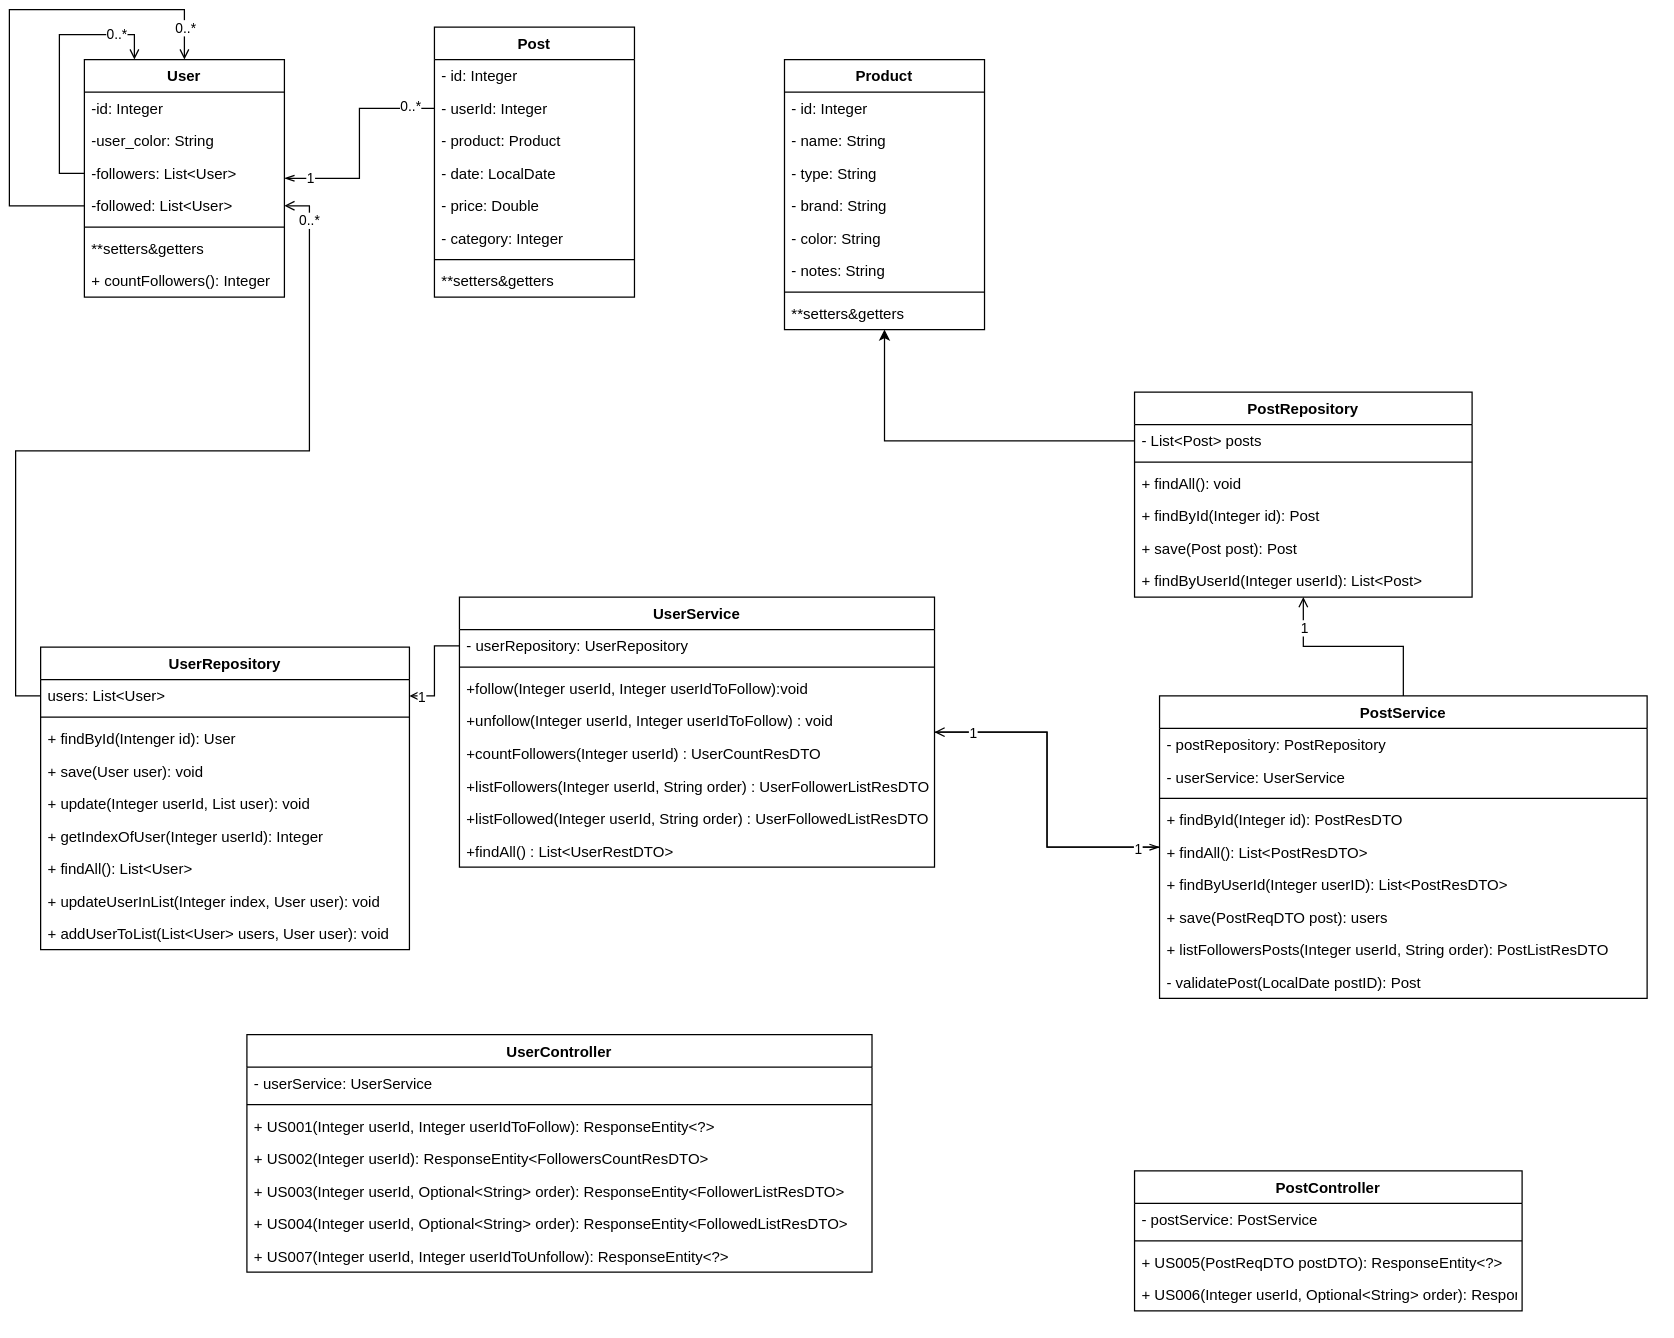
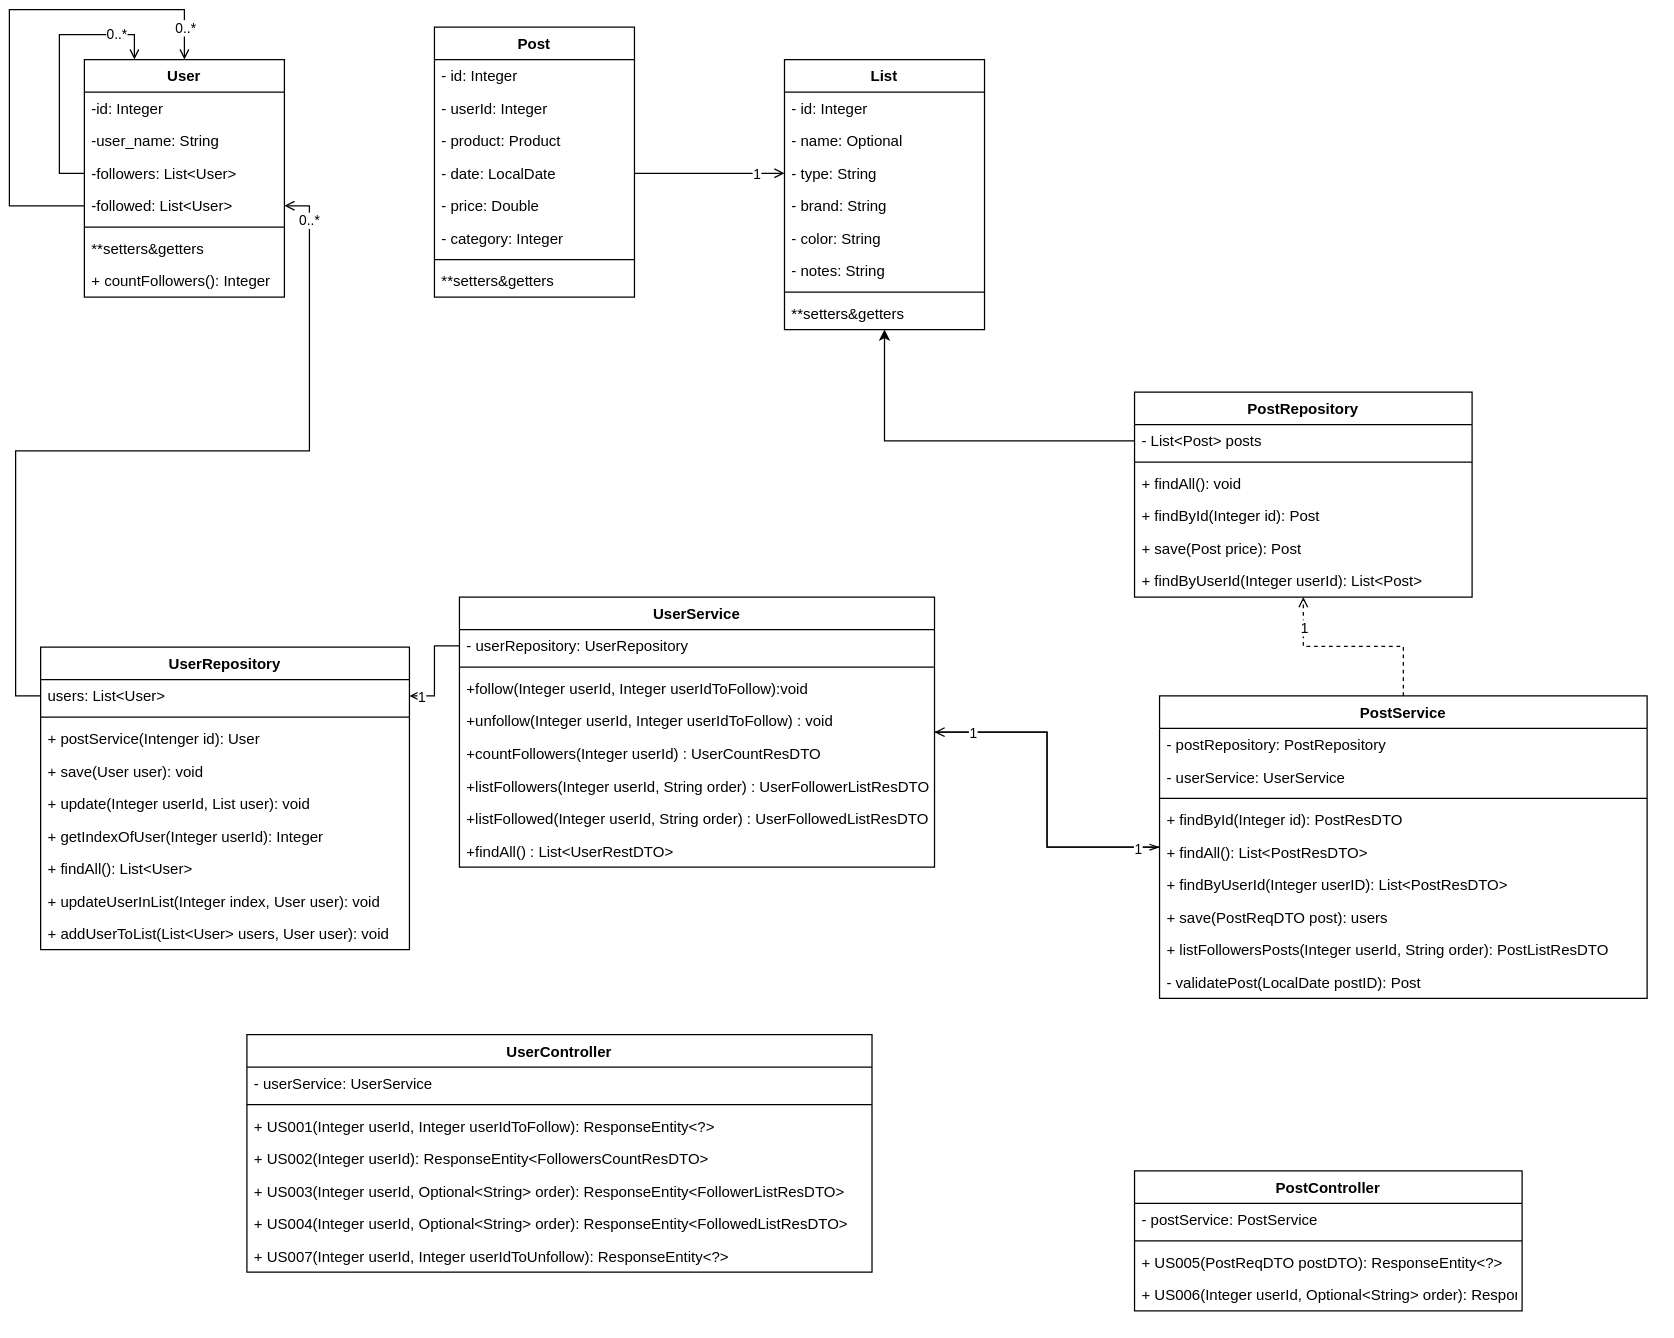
(884, 76) -> (884, 76)
(163, 141) -> (161, 141)
(842, 141) -> (849, 141)
(359, 142) -> none
none -> (708, 173)
(1230, 549) -> (1232, 549)
(1371, 646) -> (1371, 646)
(158, 739) -> (170, 739)
